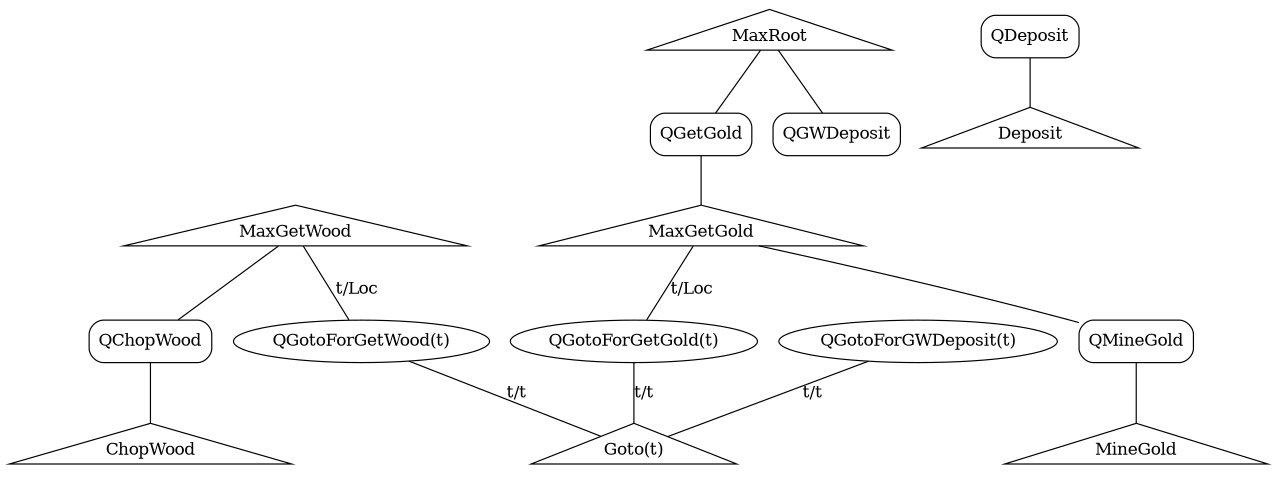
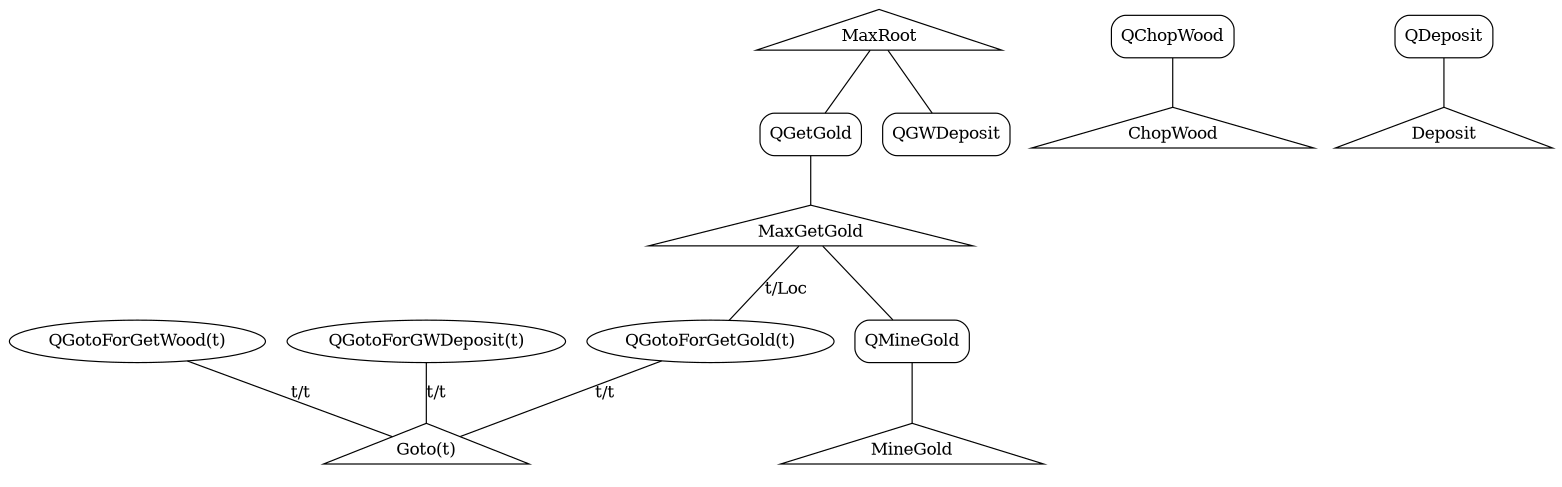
(295, 232) -> none
